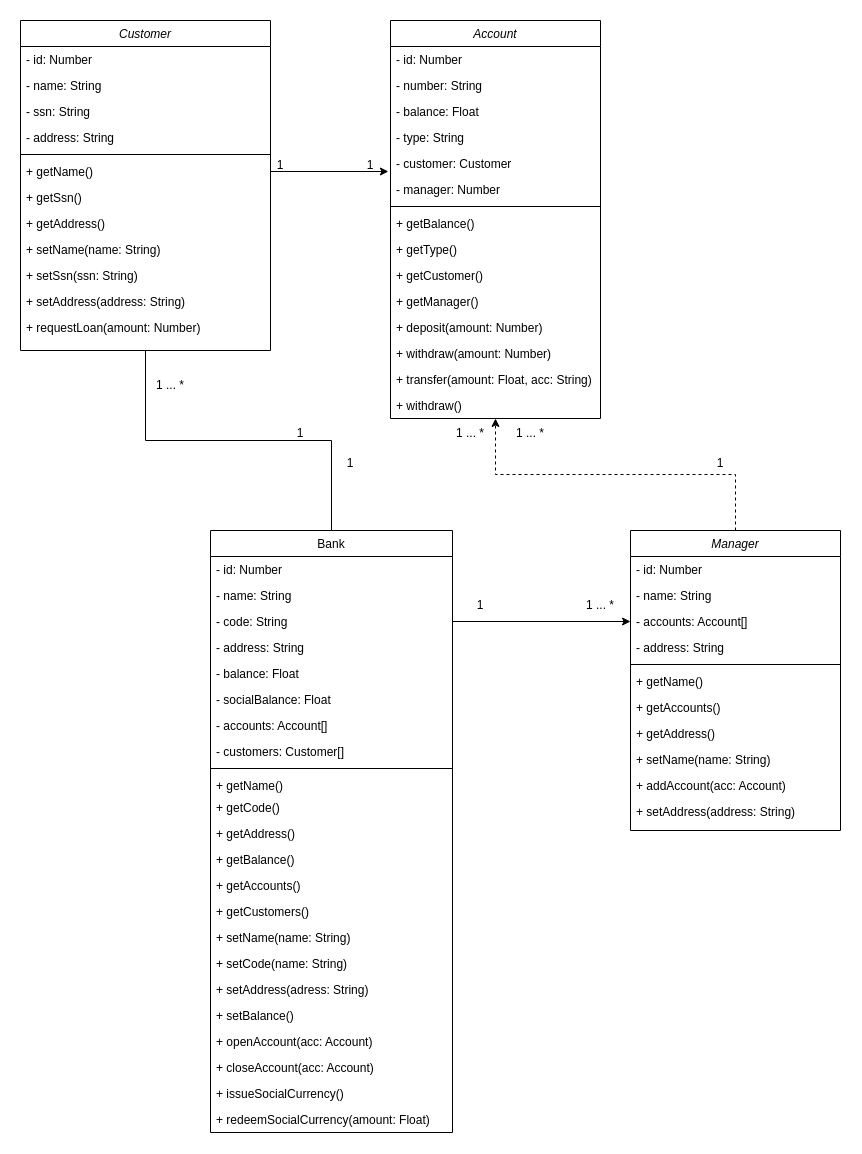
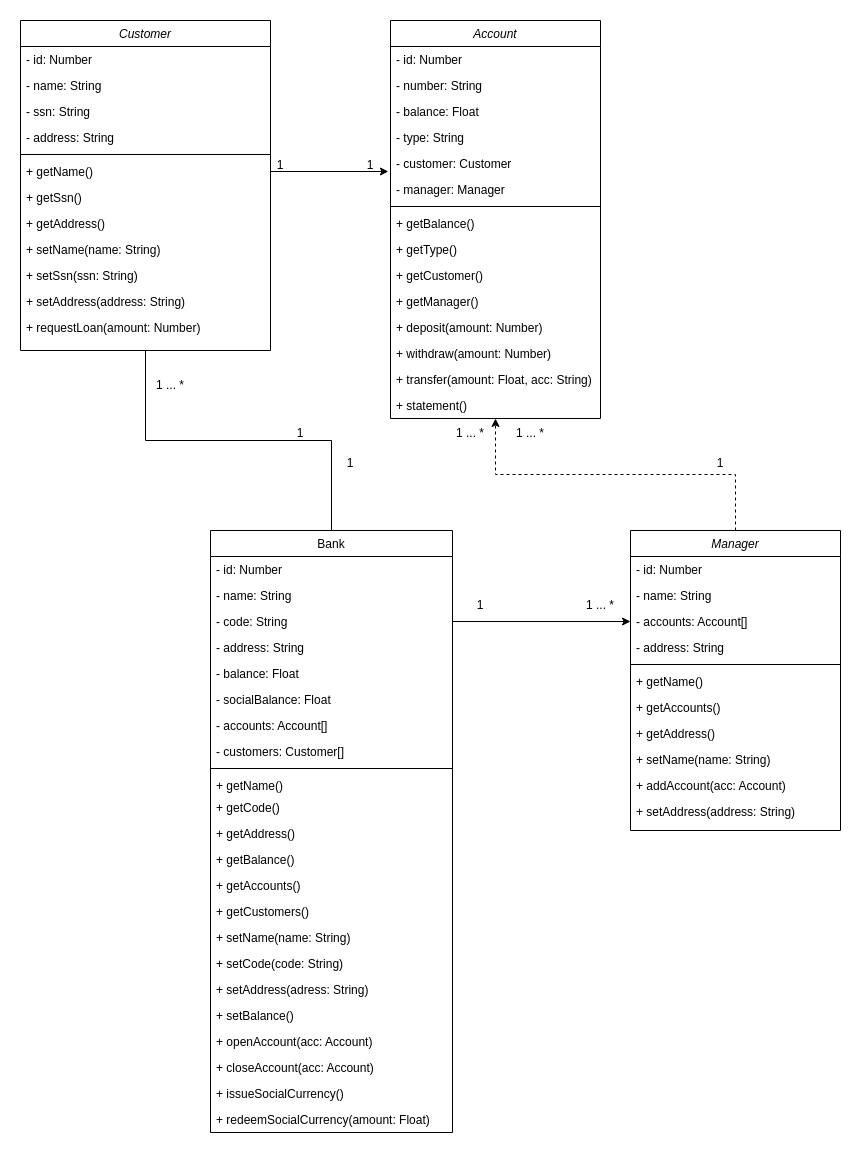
(448, 190) -> (452, 190)
(433, 406) -> (438, 406)
(287, 964) -> (287, 964)
